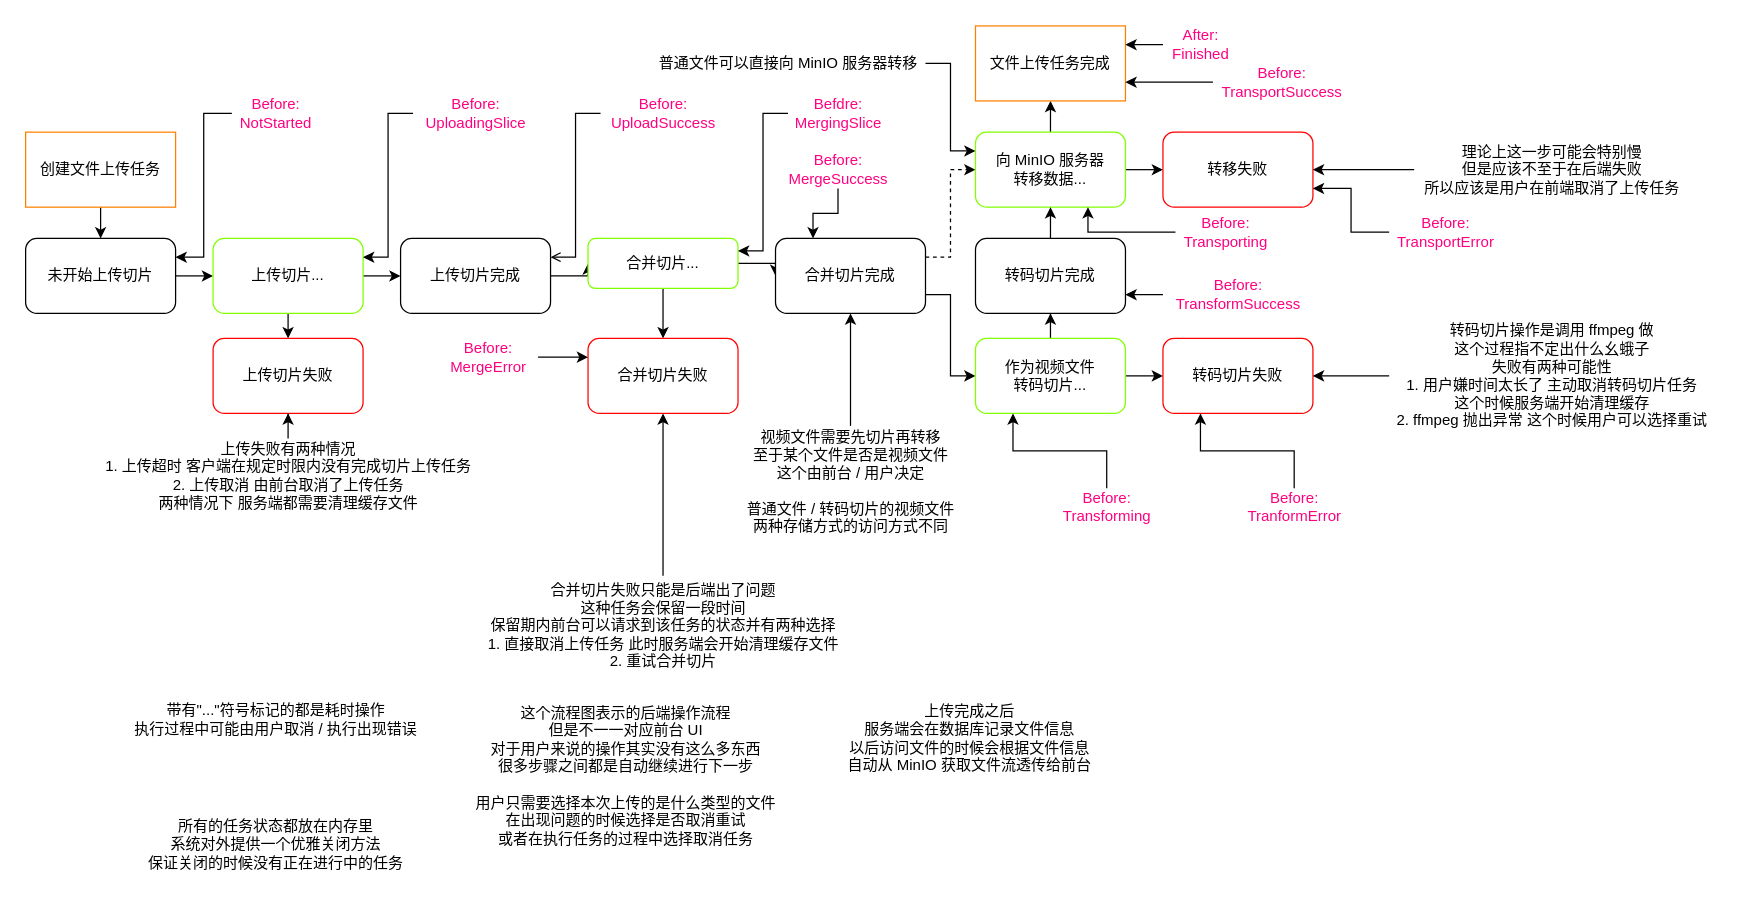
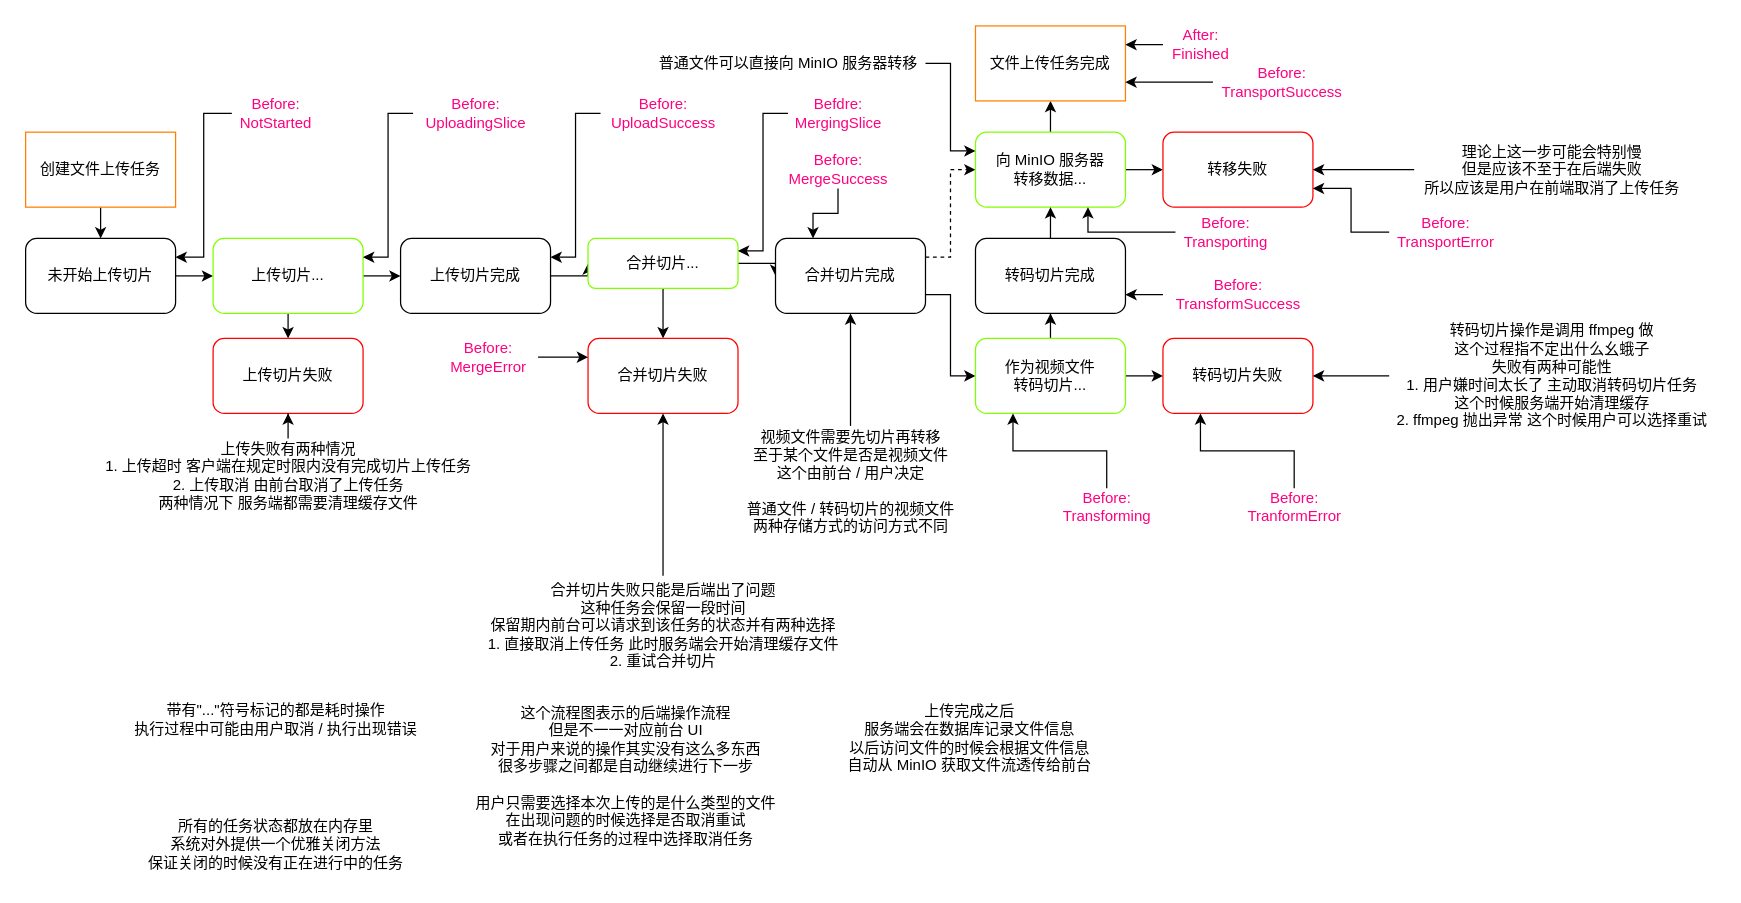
(558, 257) -> (560, 257)
